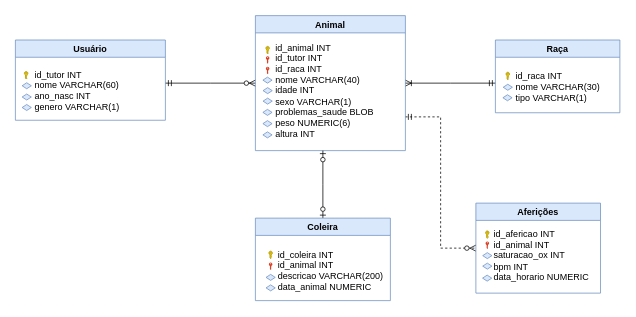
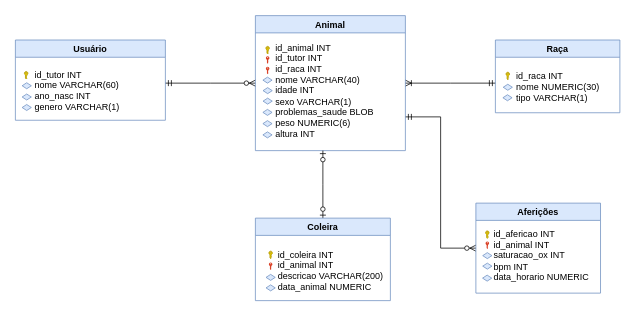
(558, 87) -> (558, 87)
(441, 177) -> (441, 177)
